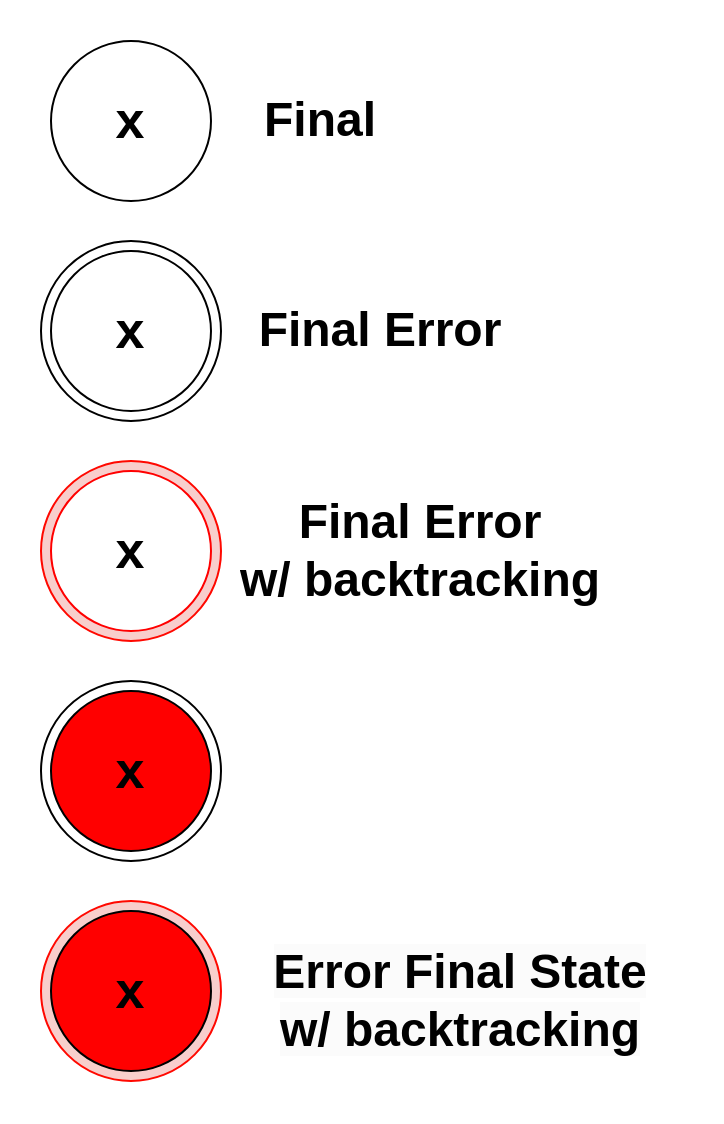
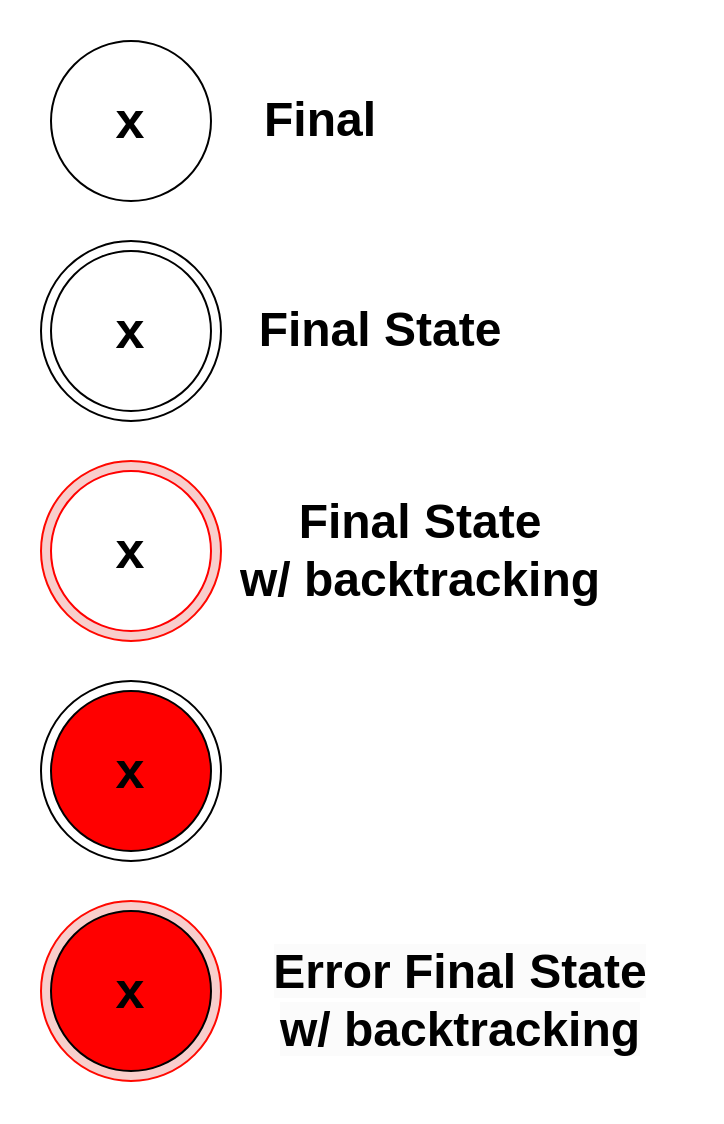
(381, 331) -> (381, 331)
(421, 551) -> (421, 551)
